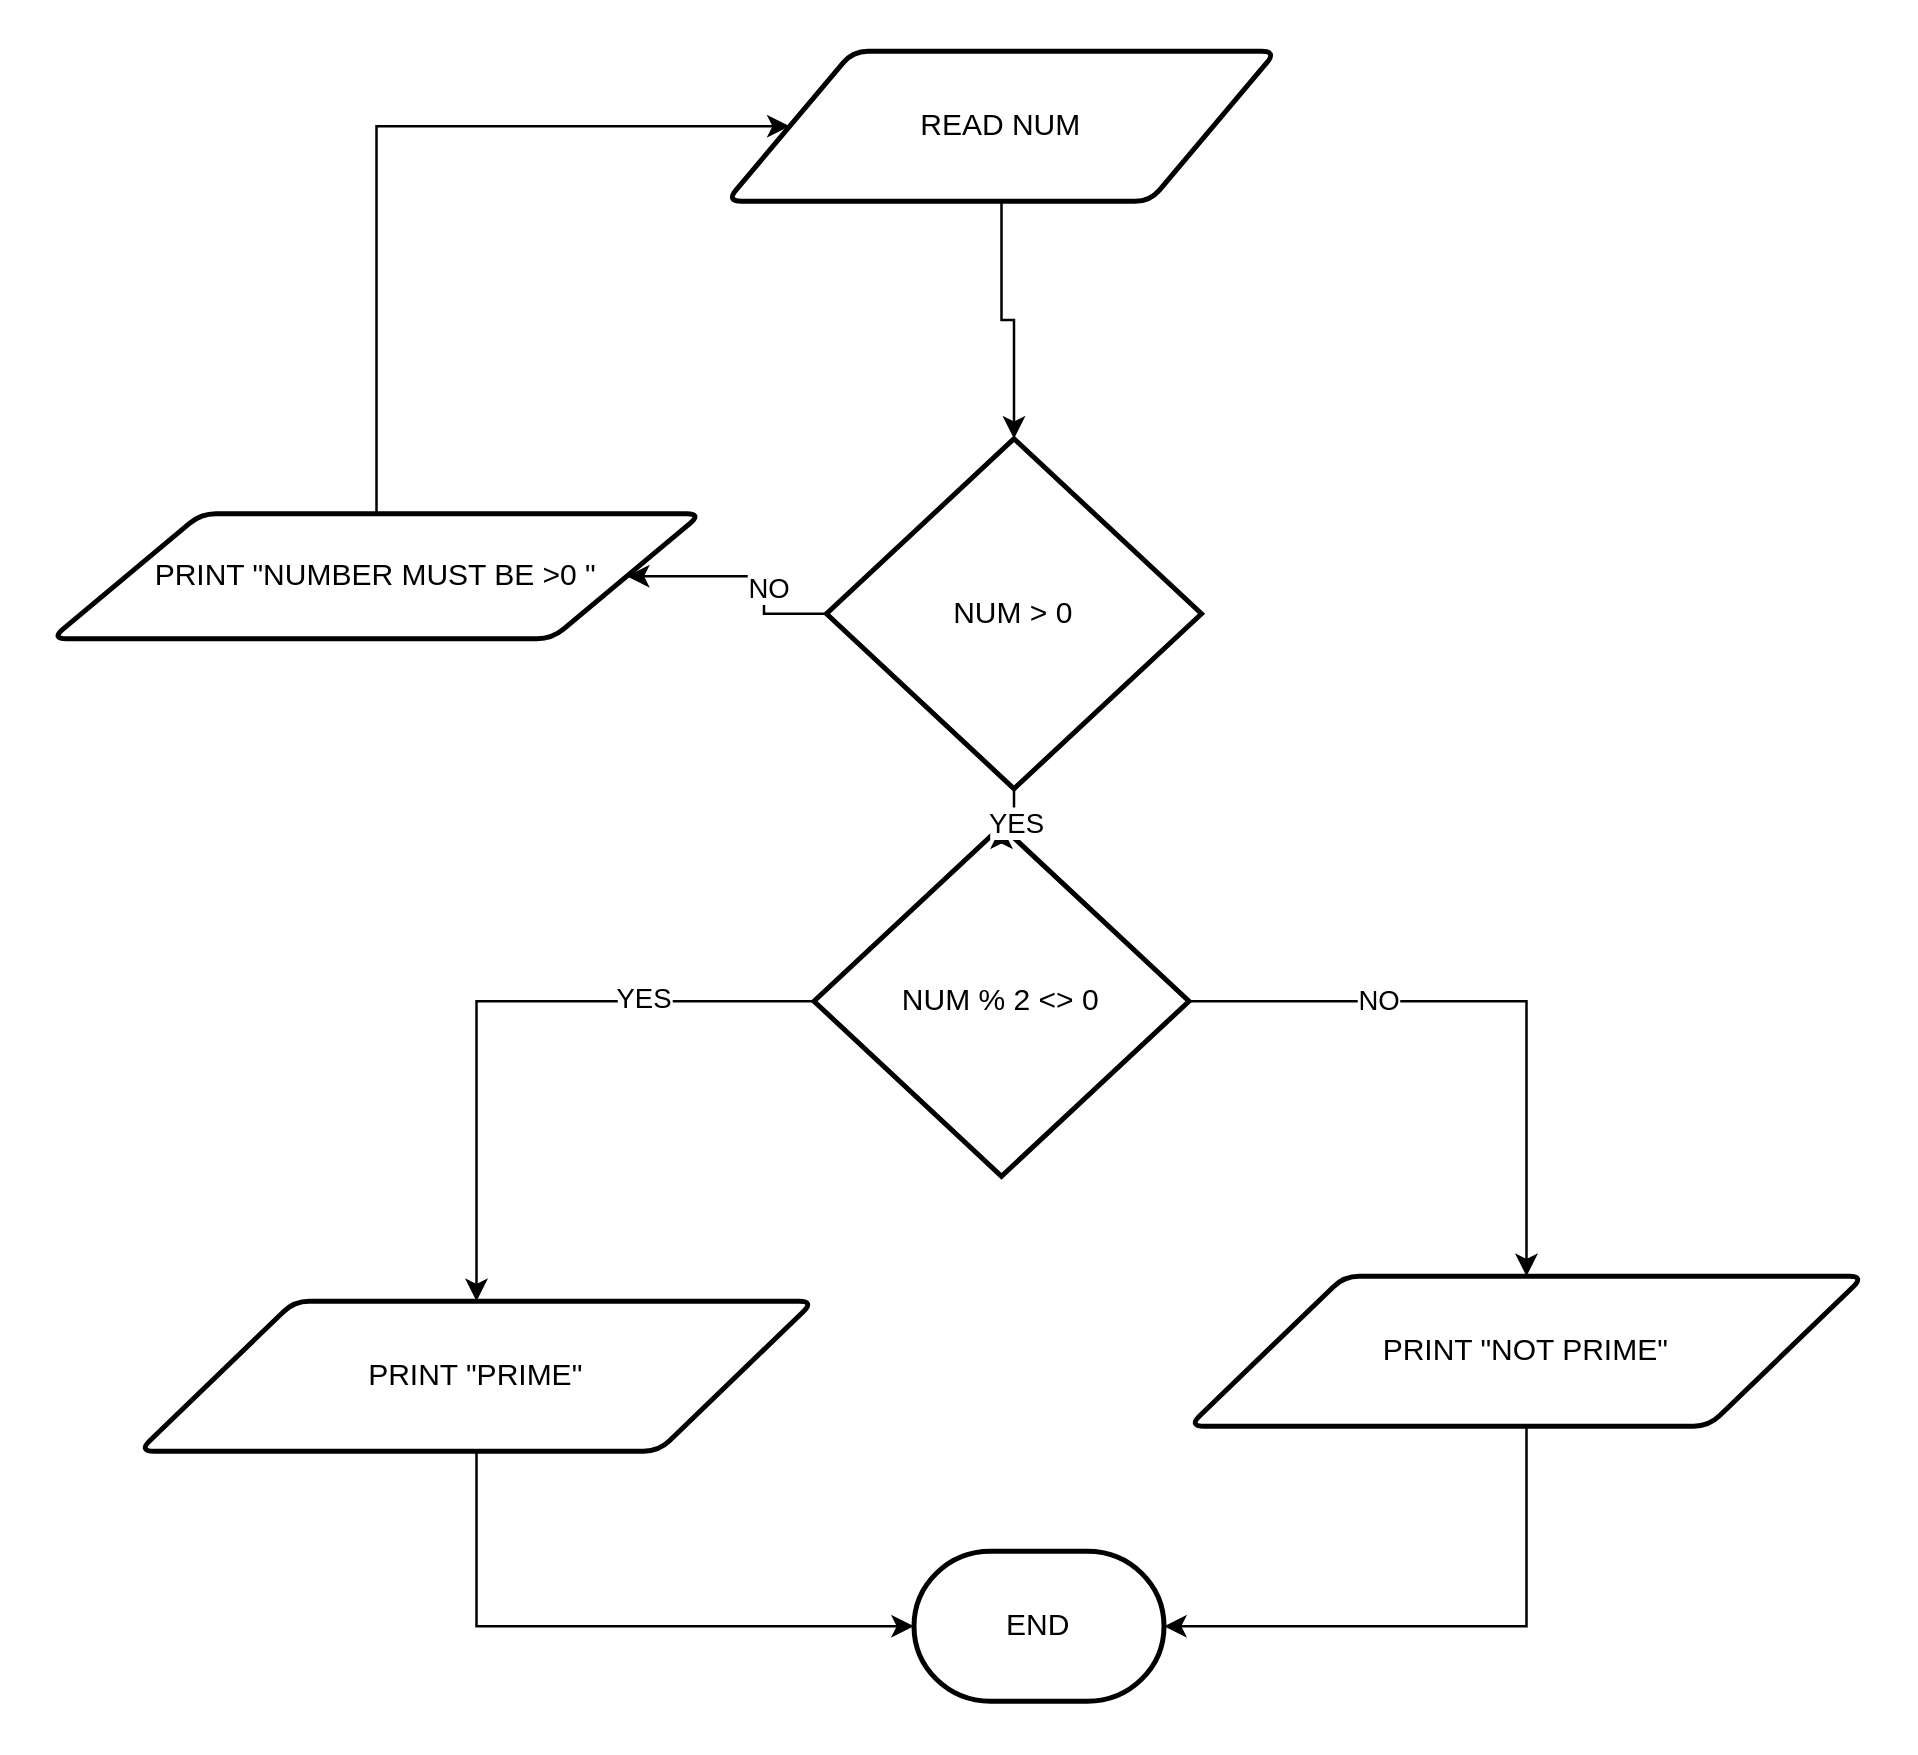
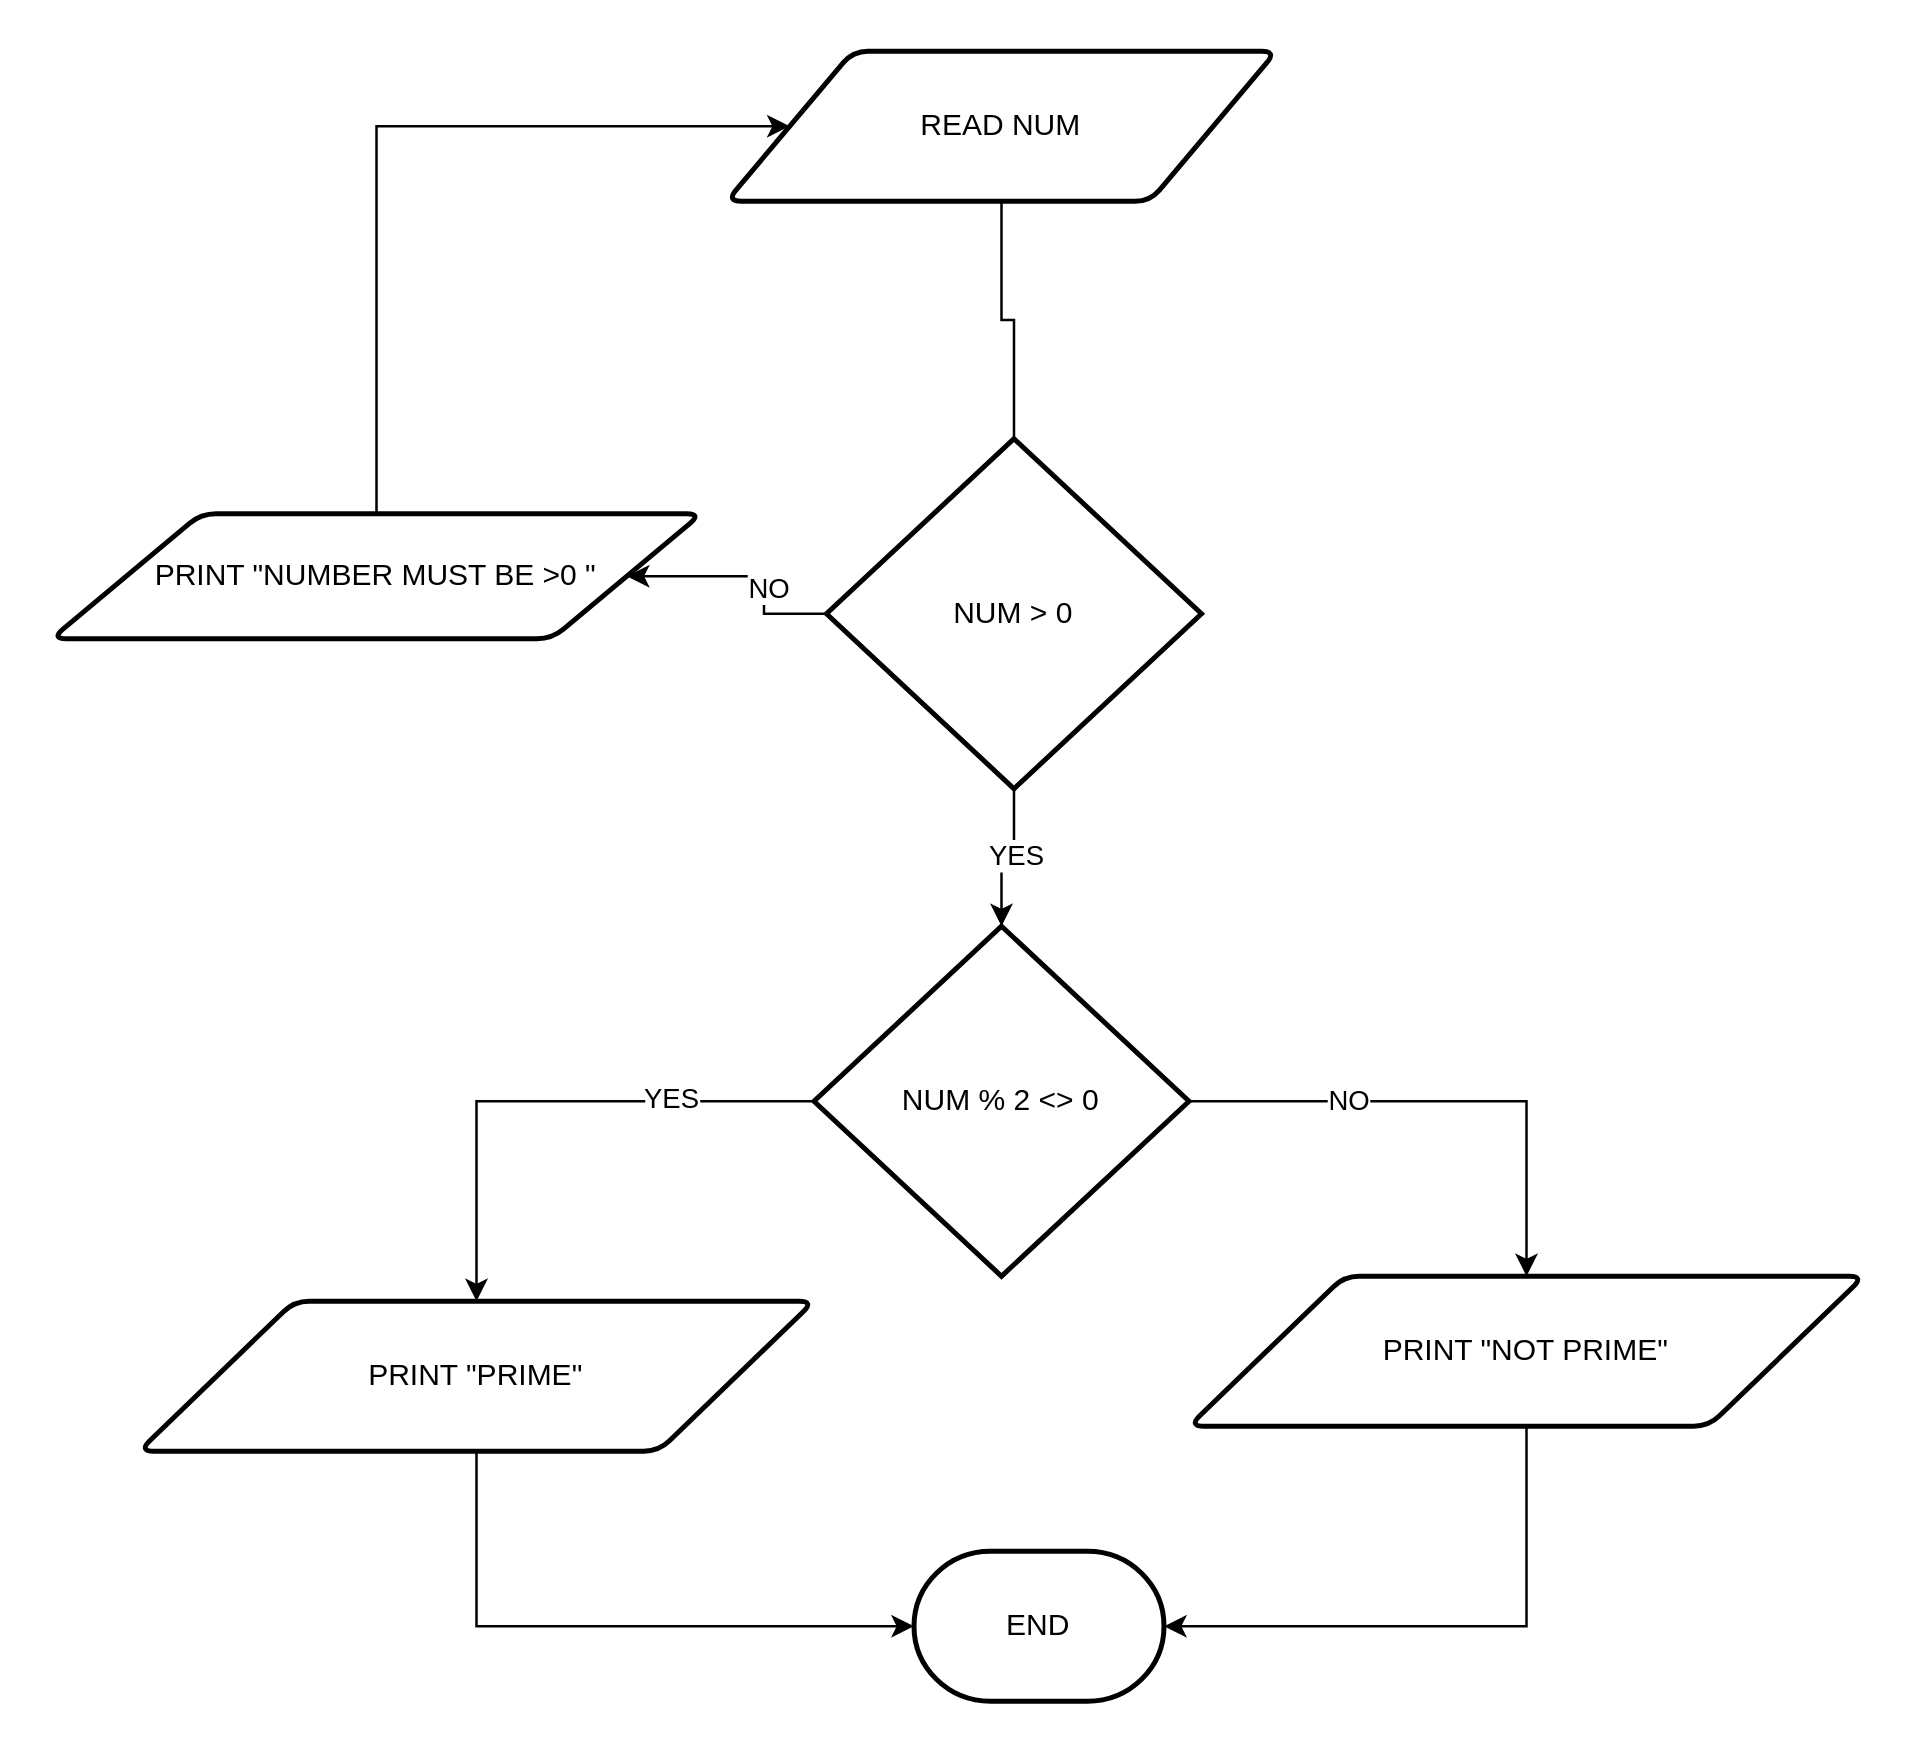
(1014, 420) -> (1014, 427)
(1001, 1001) -> (1001, 1101)
